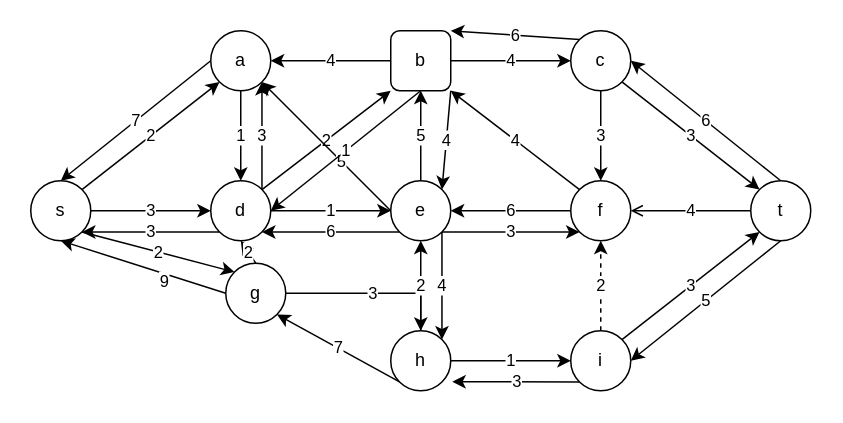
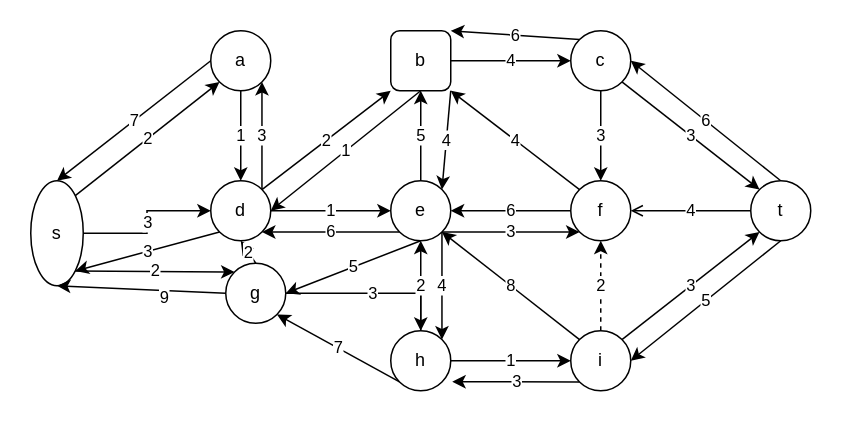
(336, 61) -> none
(330, 150) -> (358, 265)
(61, 211) -> (57, 233)
none -> (515, 289)
